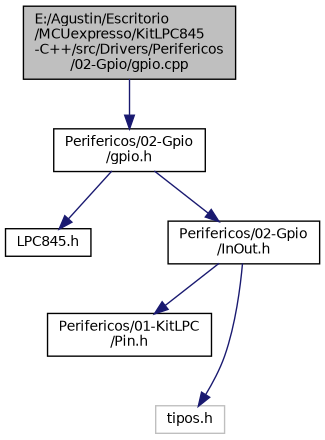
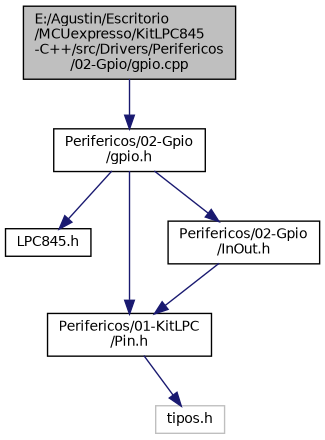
none -> (130, 235)
(232, 331) -> (158, 375)
